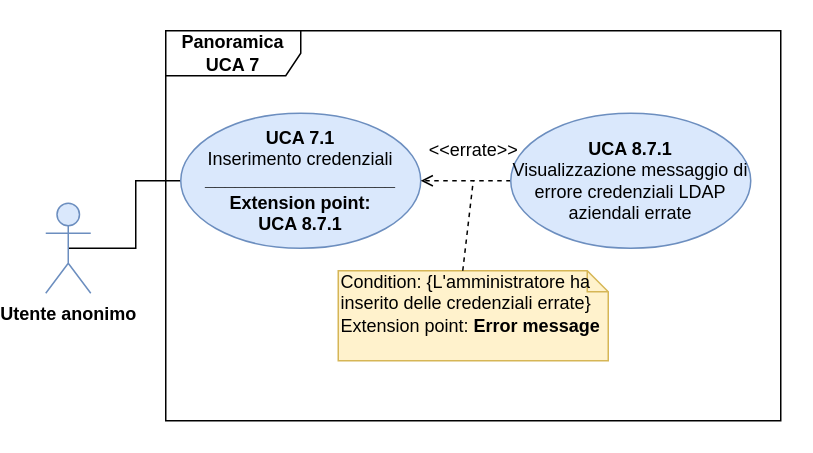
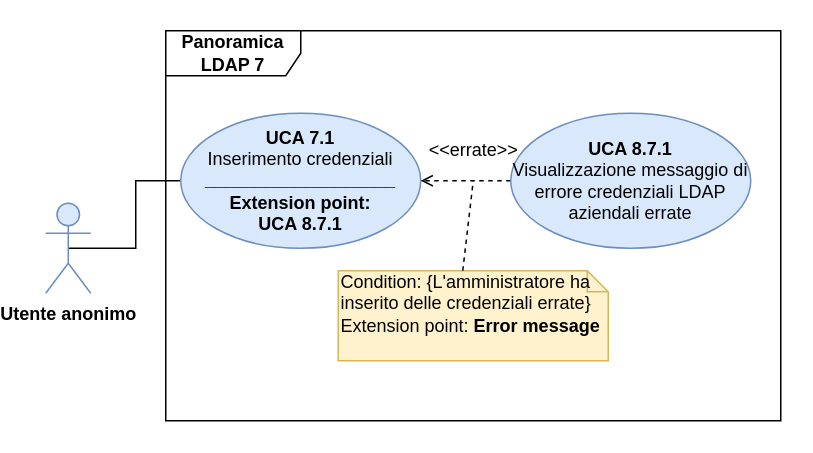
(233, 53) -> (233, 53)
